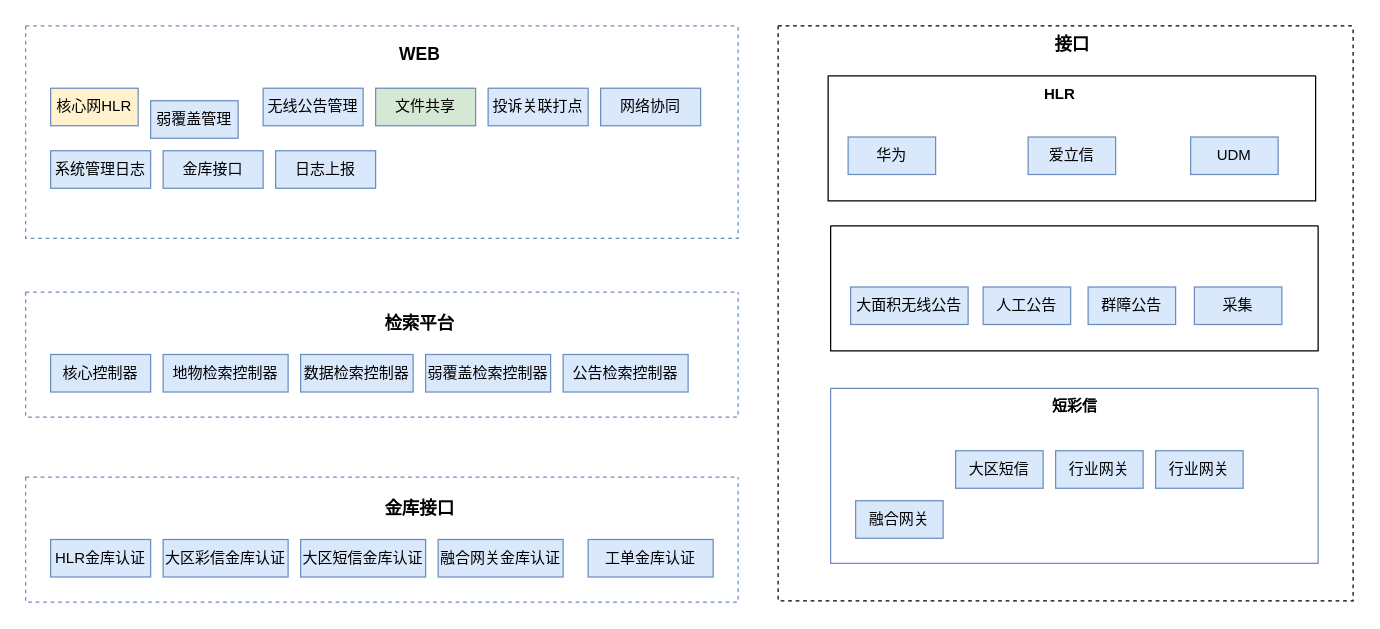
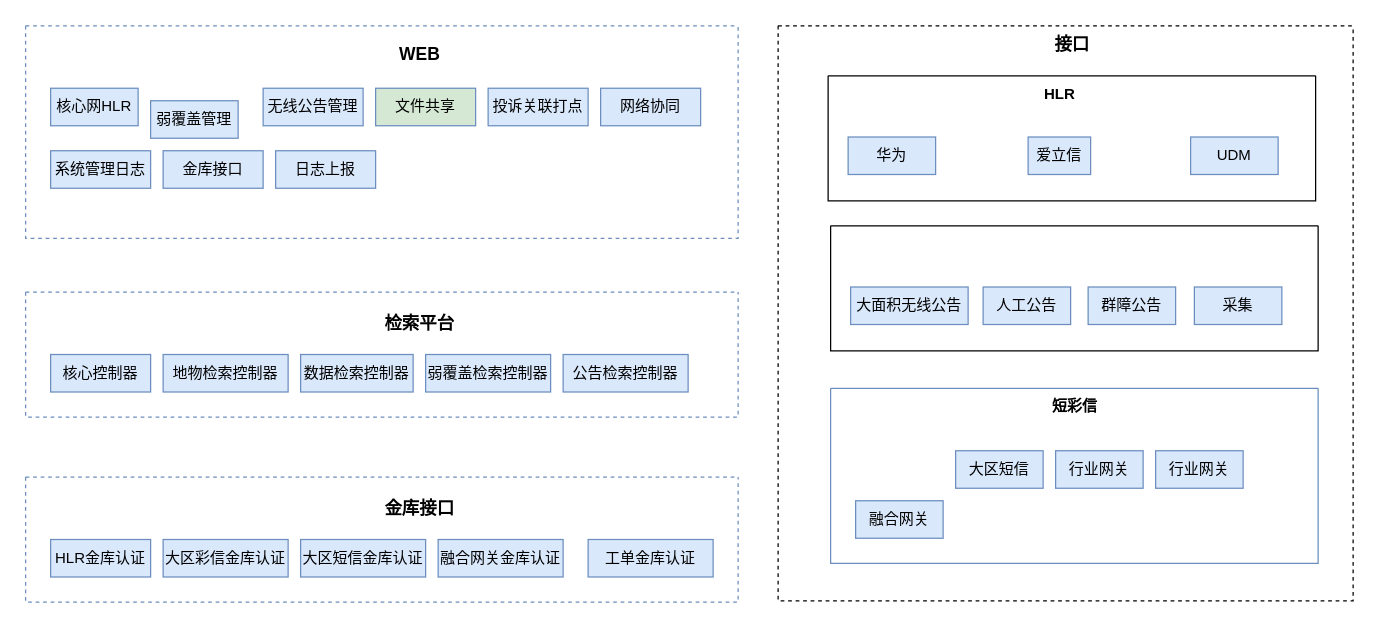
(94, 107) -> (94, 107)
(1072, 156) -> (1059, 156)
